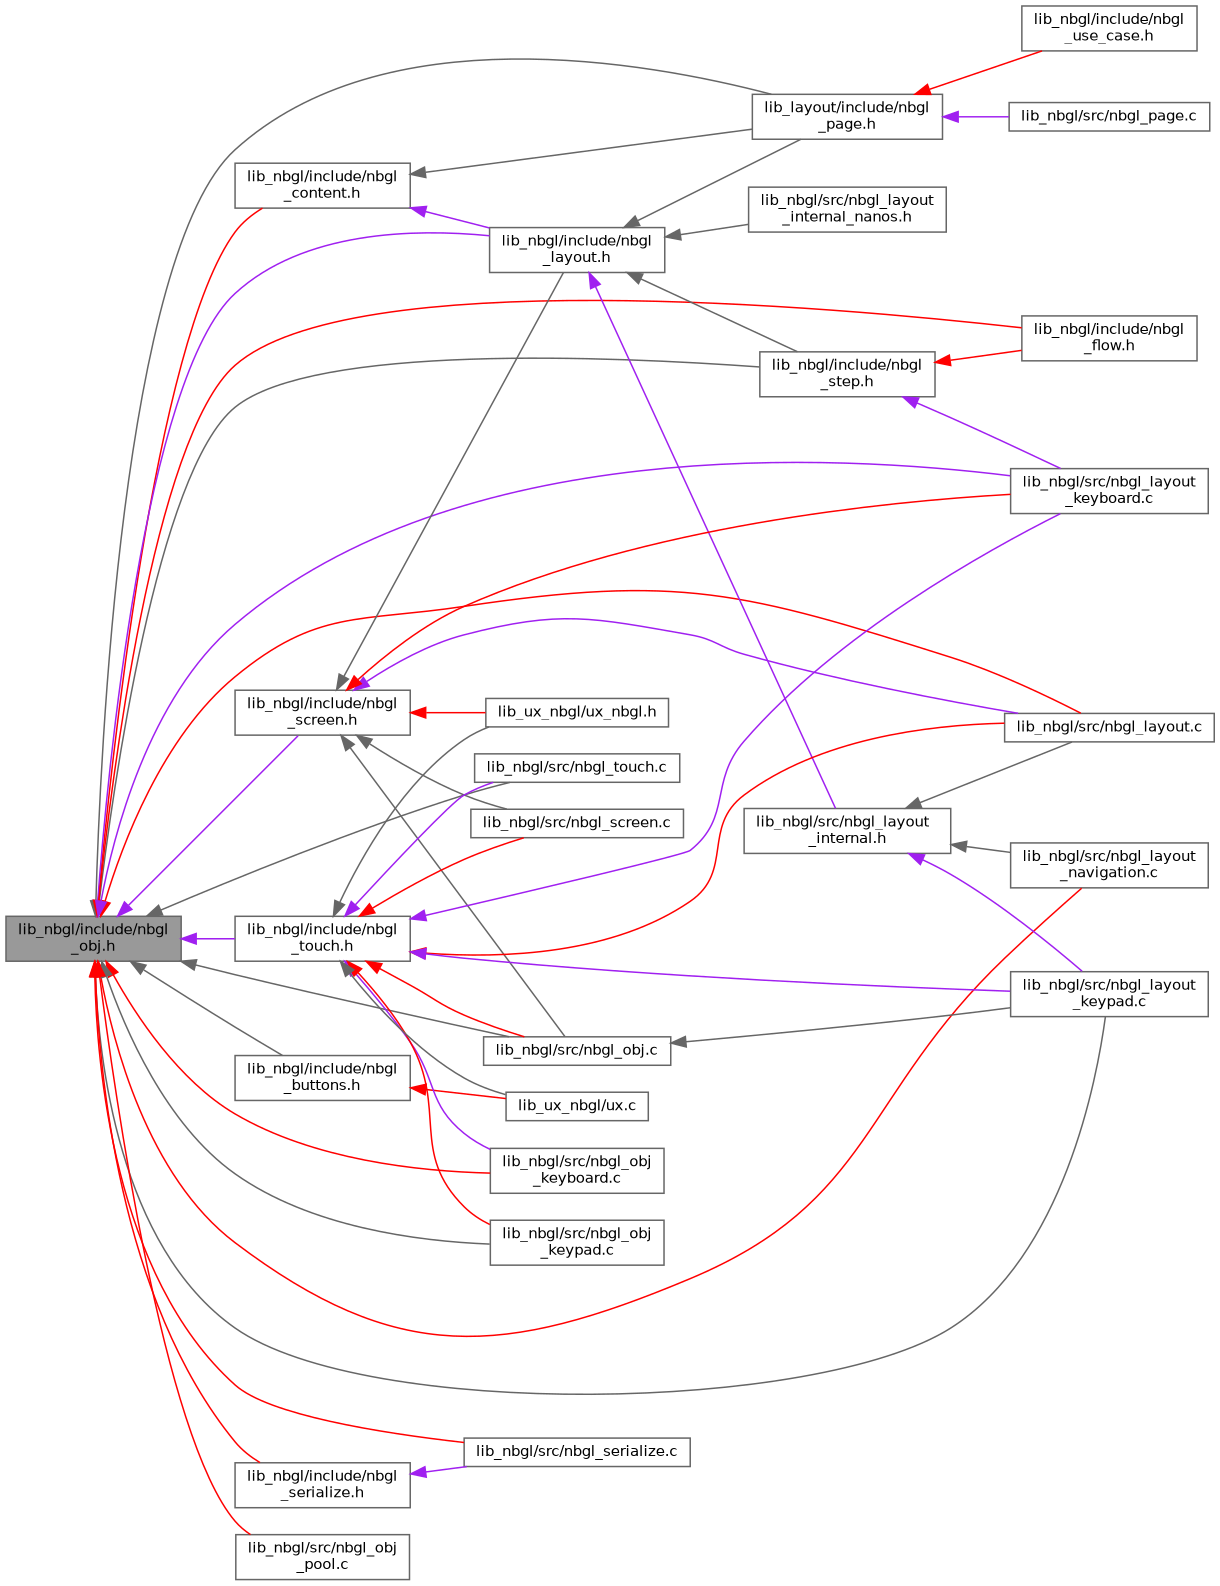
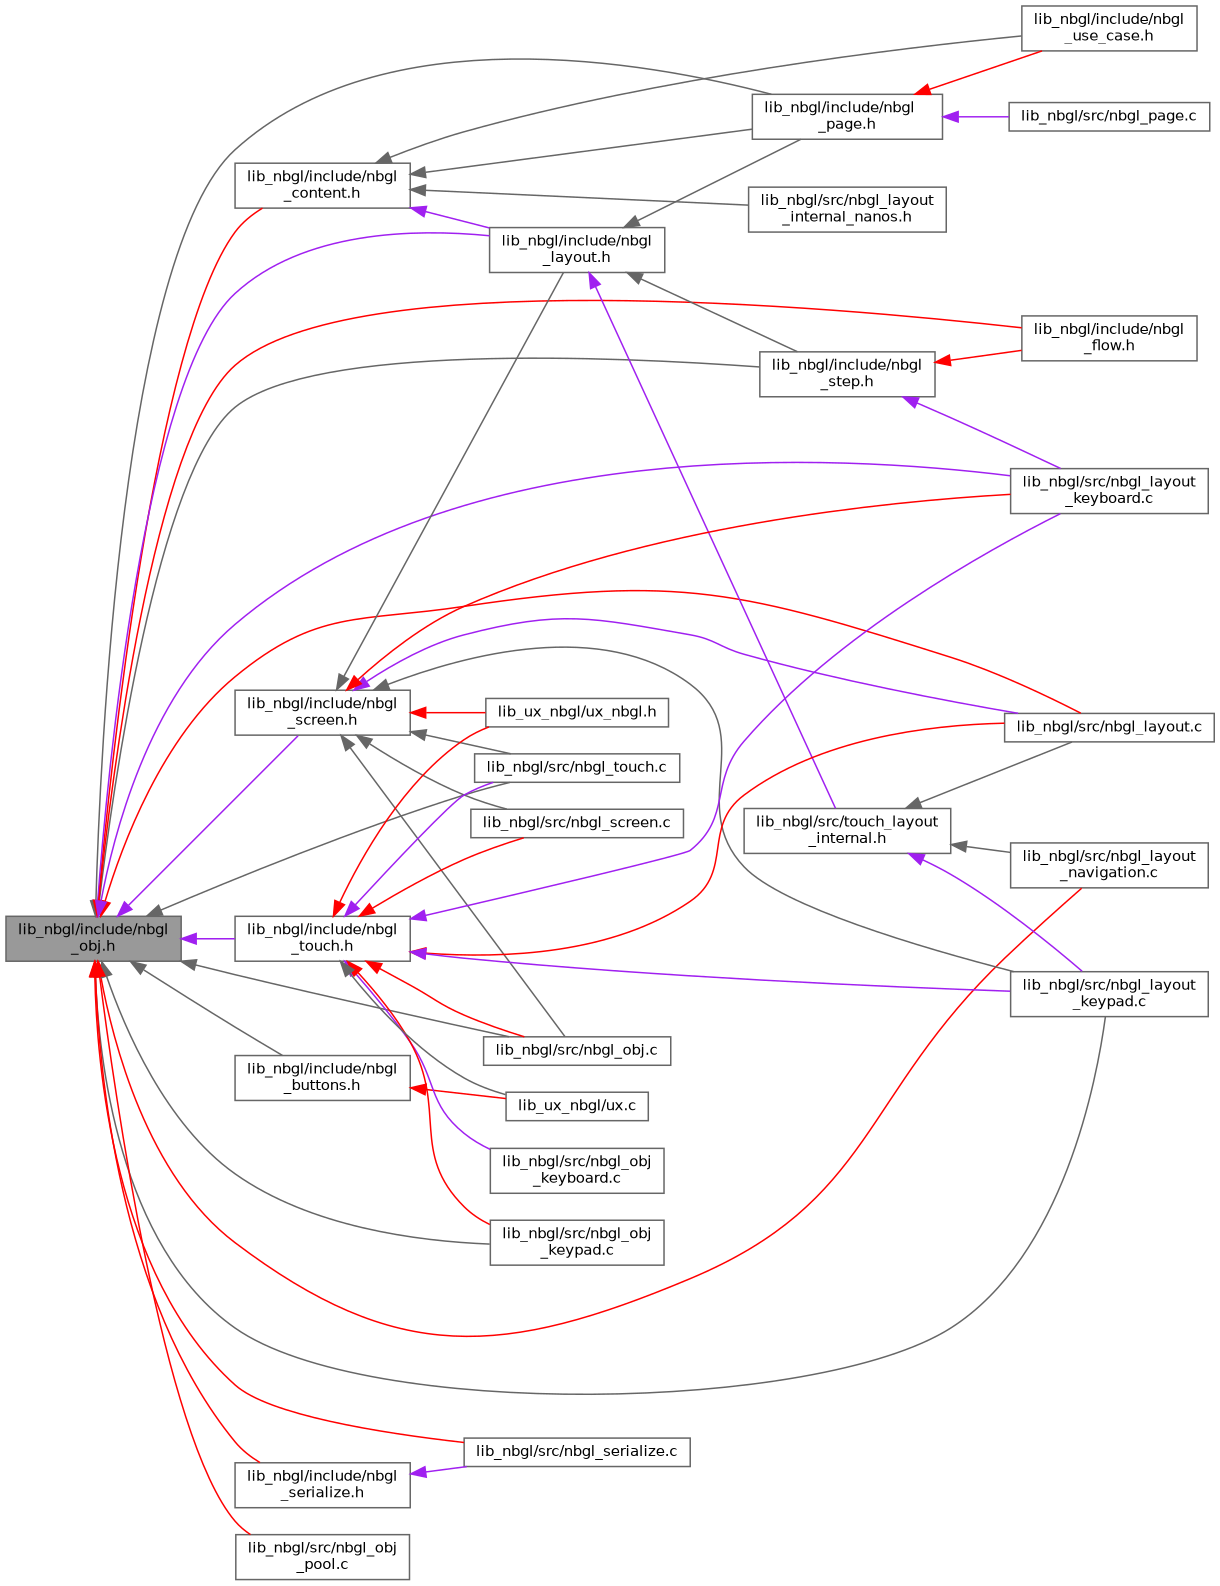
none -> (670, 85)
(847, 117) -> (847, 117)
(715, 229) -> (587, 198)
none -> (472, 745)
(404, 797) -> (404, 797)
(847, 831) -> (847, 831)
(848, 1026) -> (721, 742)
(270, 1131) -> none
